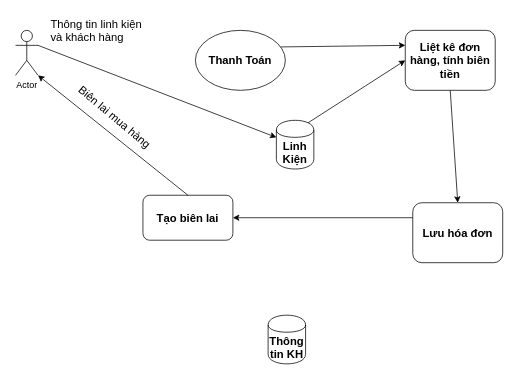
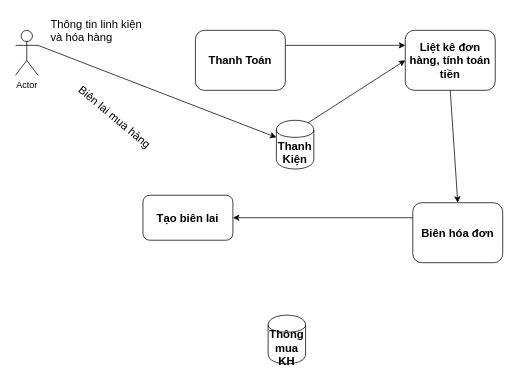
(100, 31) -> (100, 31)
(240, 60) -> (240, 60)
(450, 60) -> (450, 60)
(114, 137) -> none
(295, 153) -> (295, 153)
(458, 233) -> (458, 233)
(287, 348) -> (287, 348)
